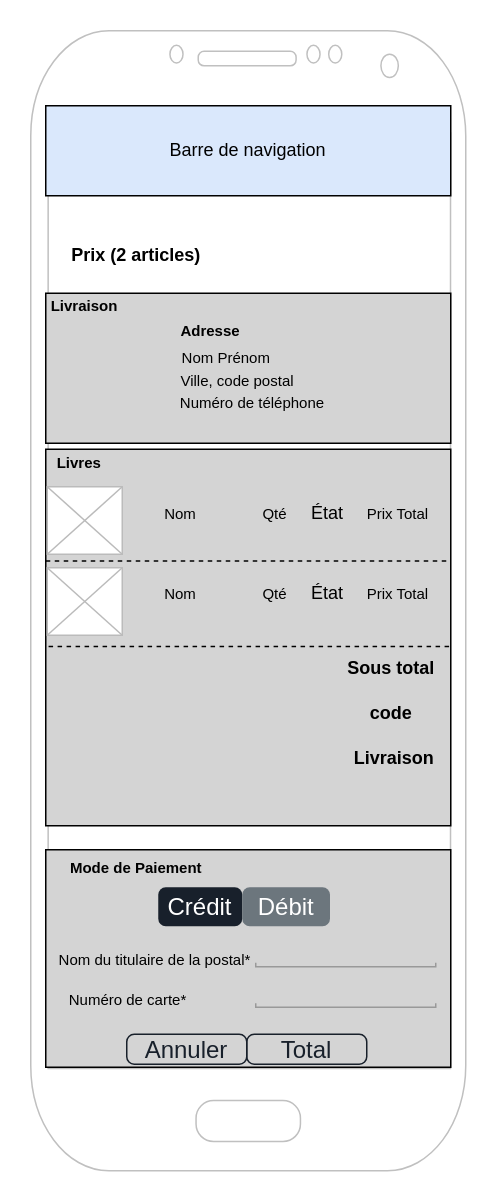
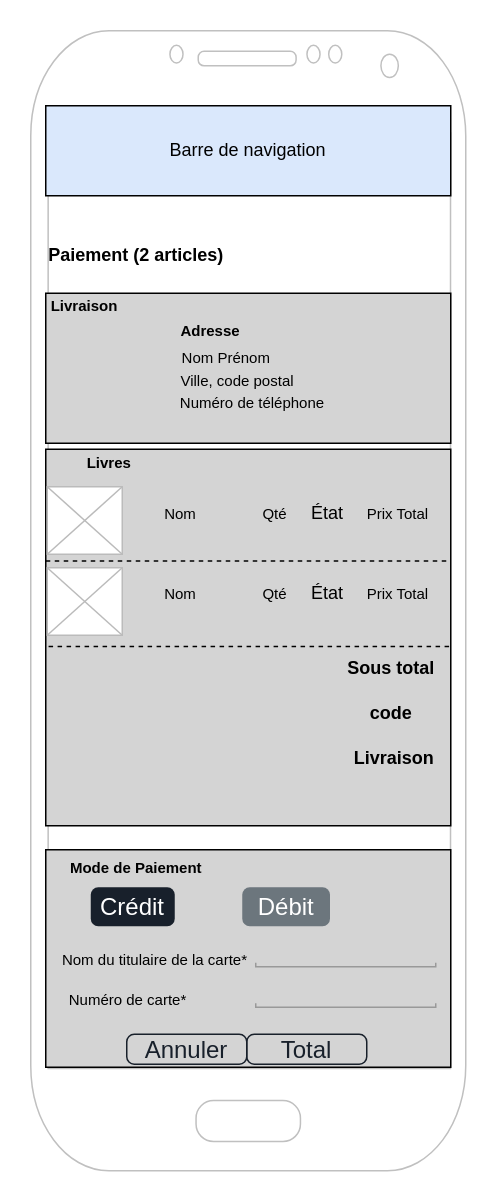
(137, 256) -> (137, 256)
(80, 462) -> (110, 462)
(200, 907) -> (133, 907)
(155, 959) -> (155, 959)
